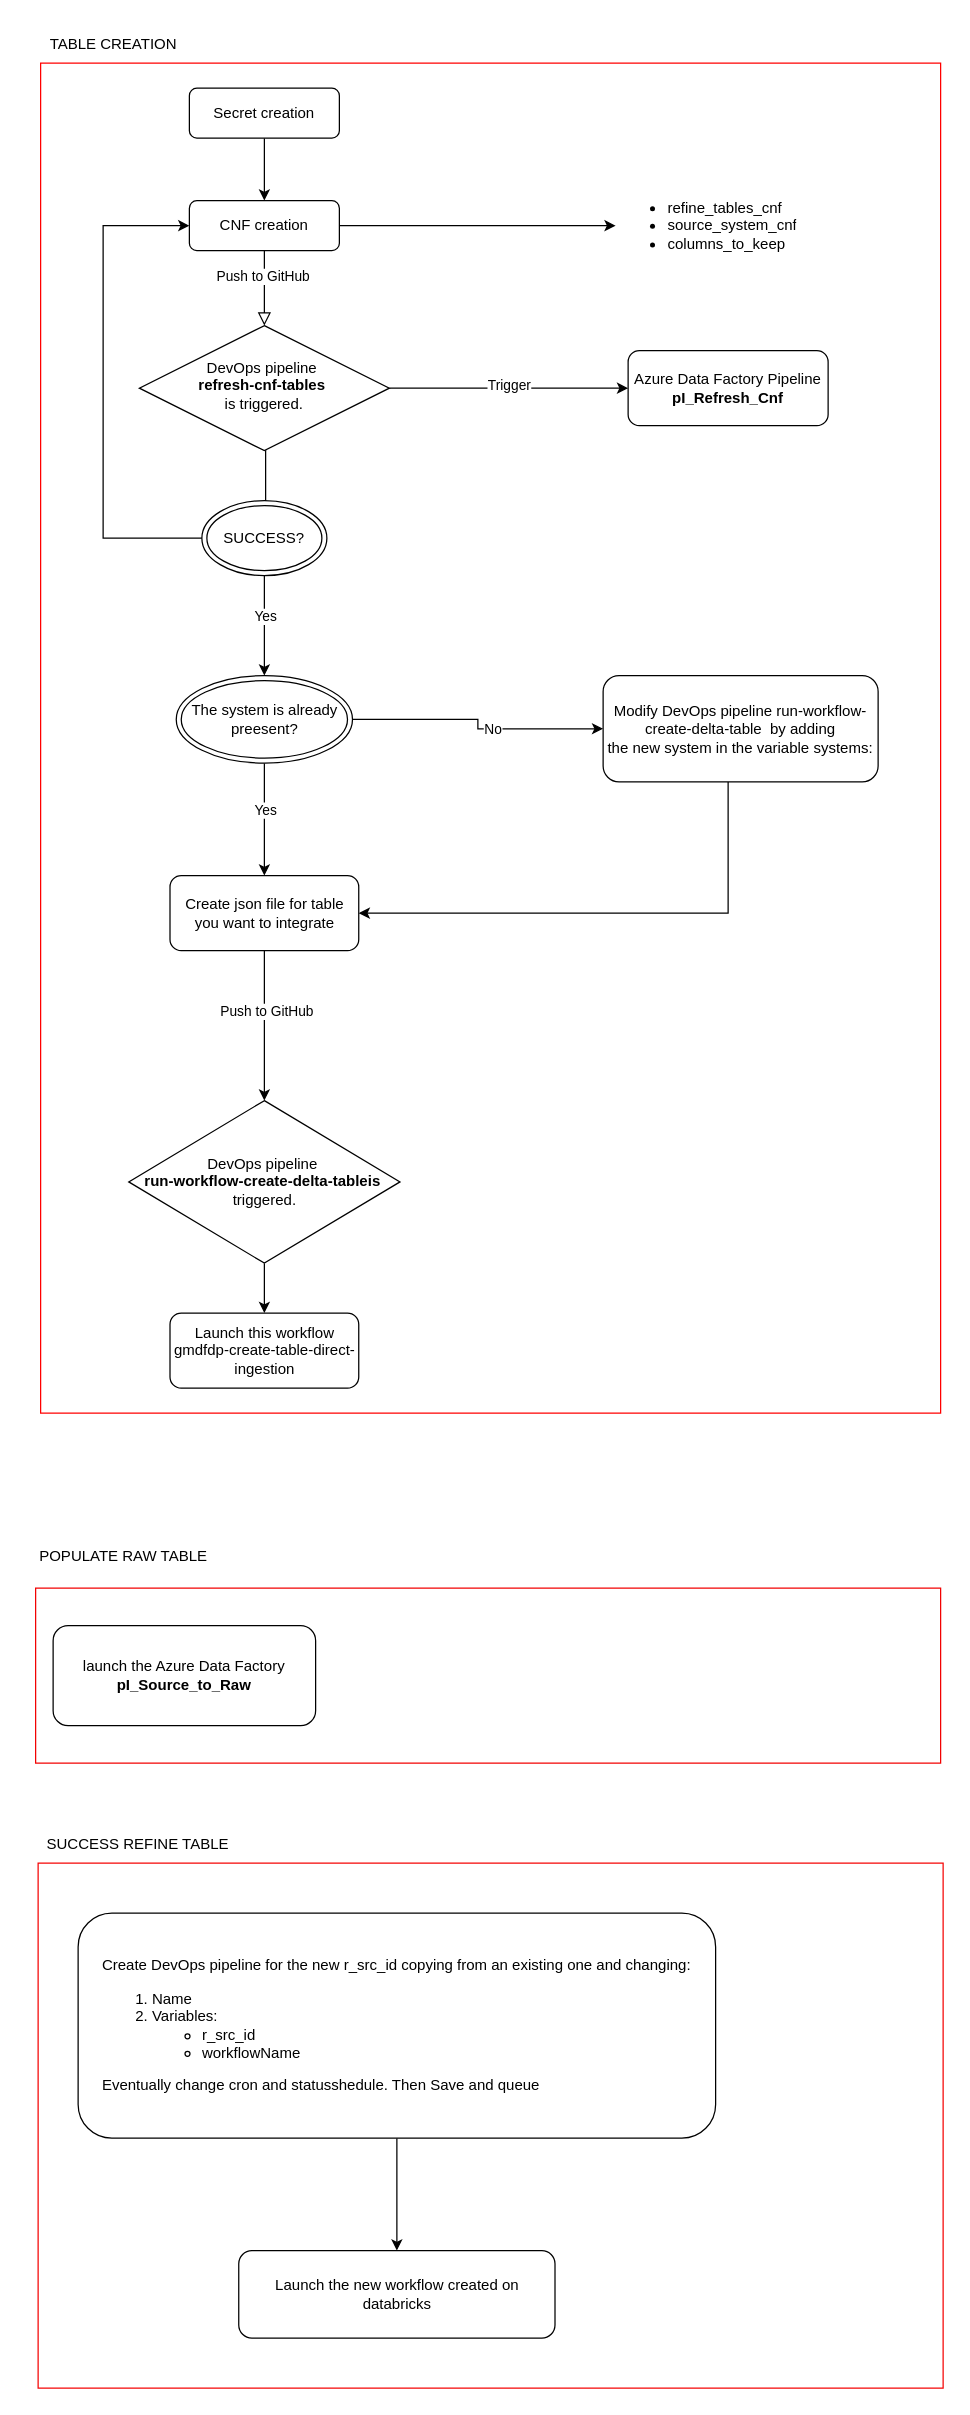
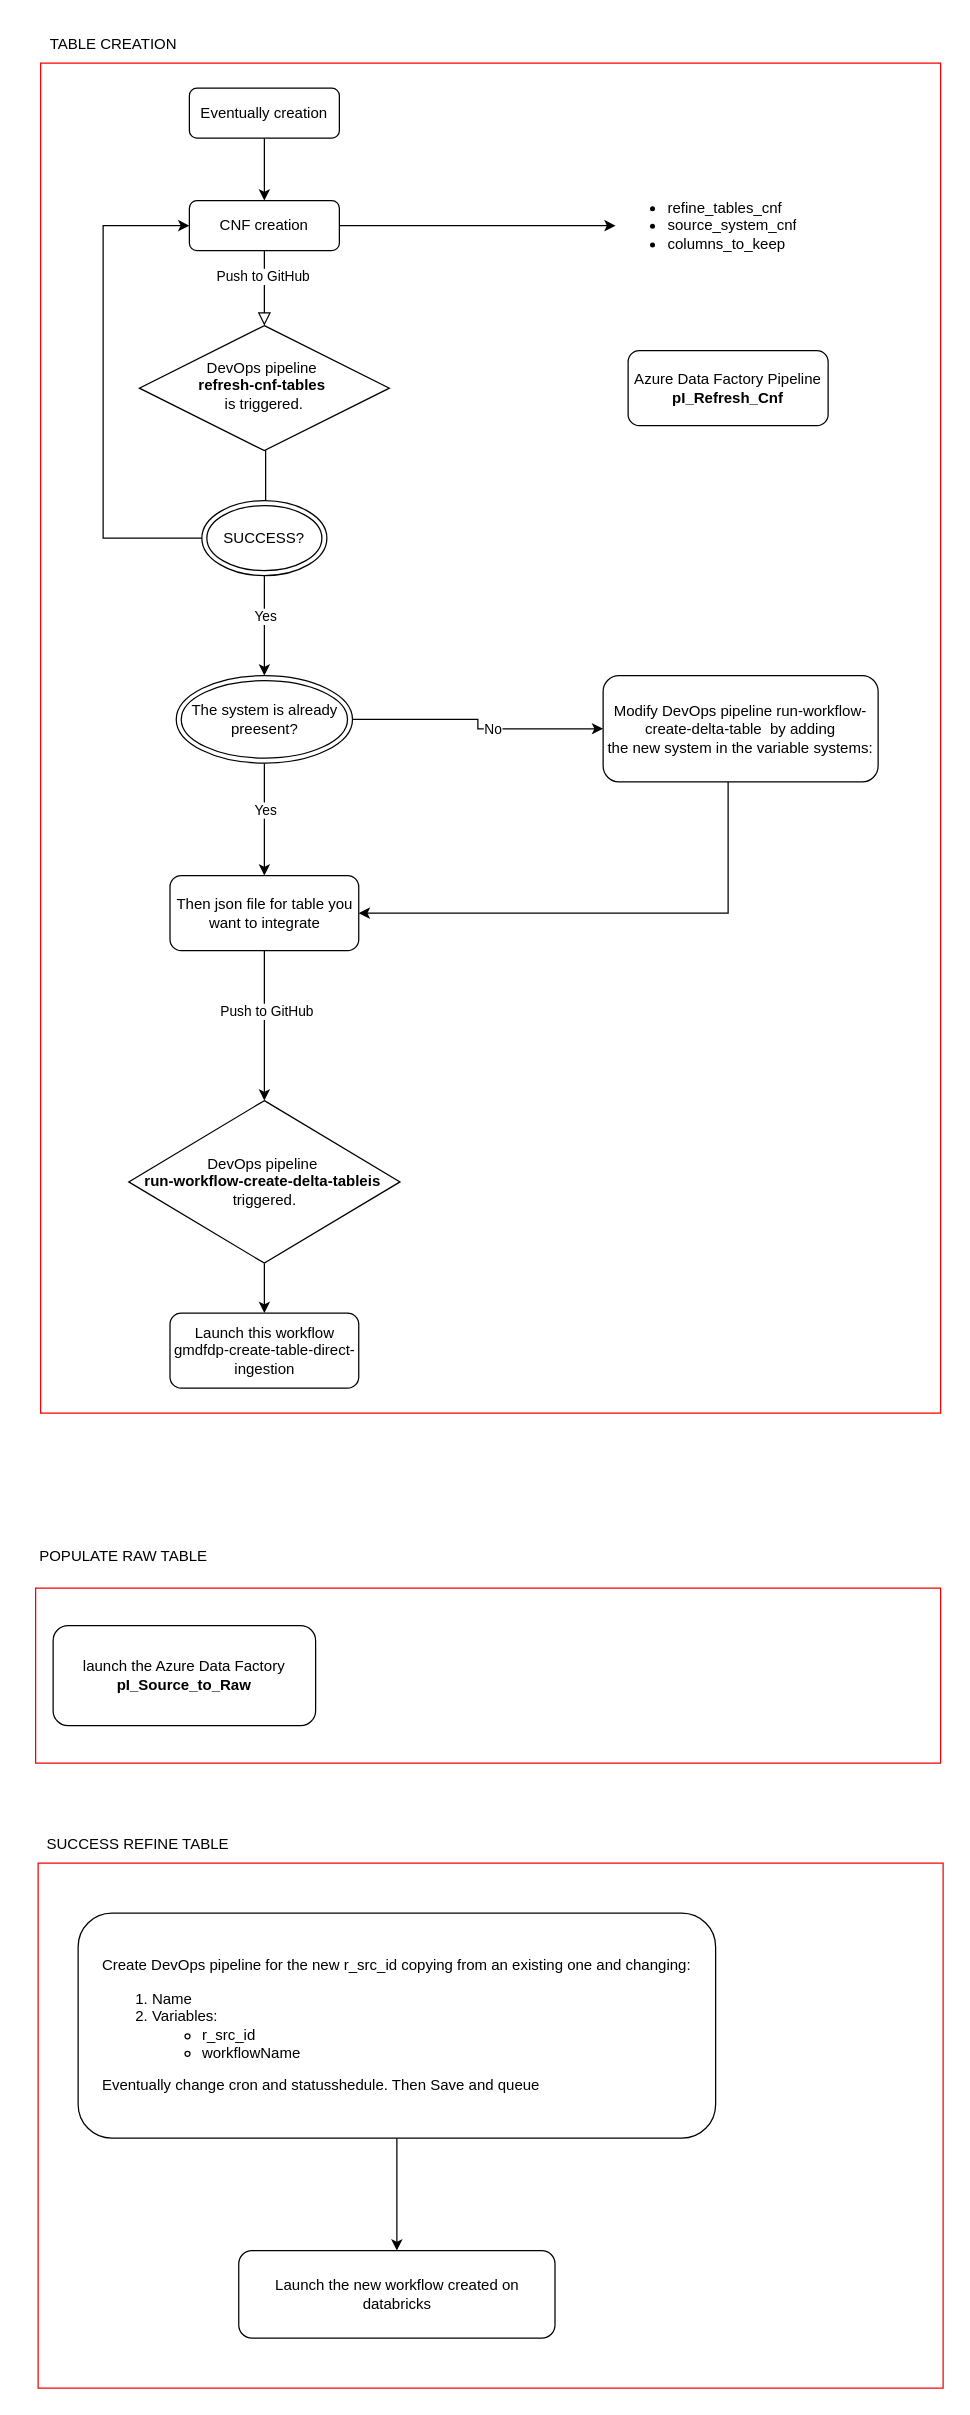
(264, 113) -> (264, 113)
(505, 388) -> none
(265, 913) -> (265, 913)
